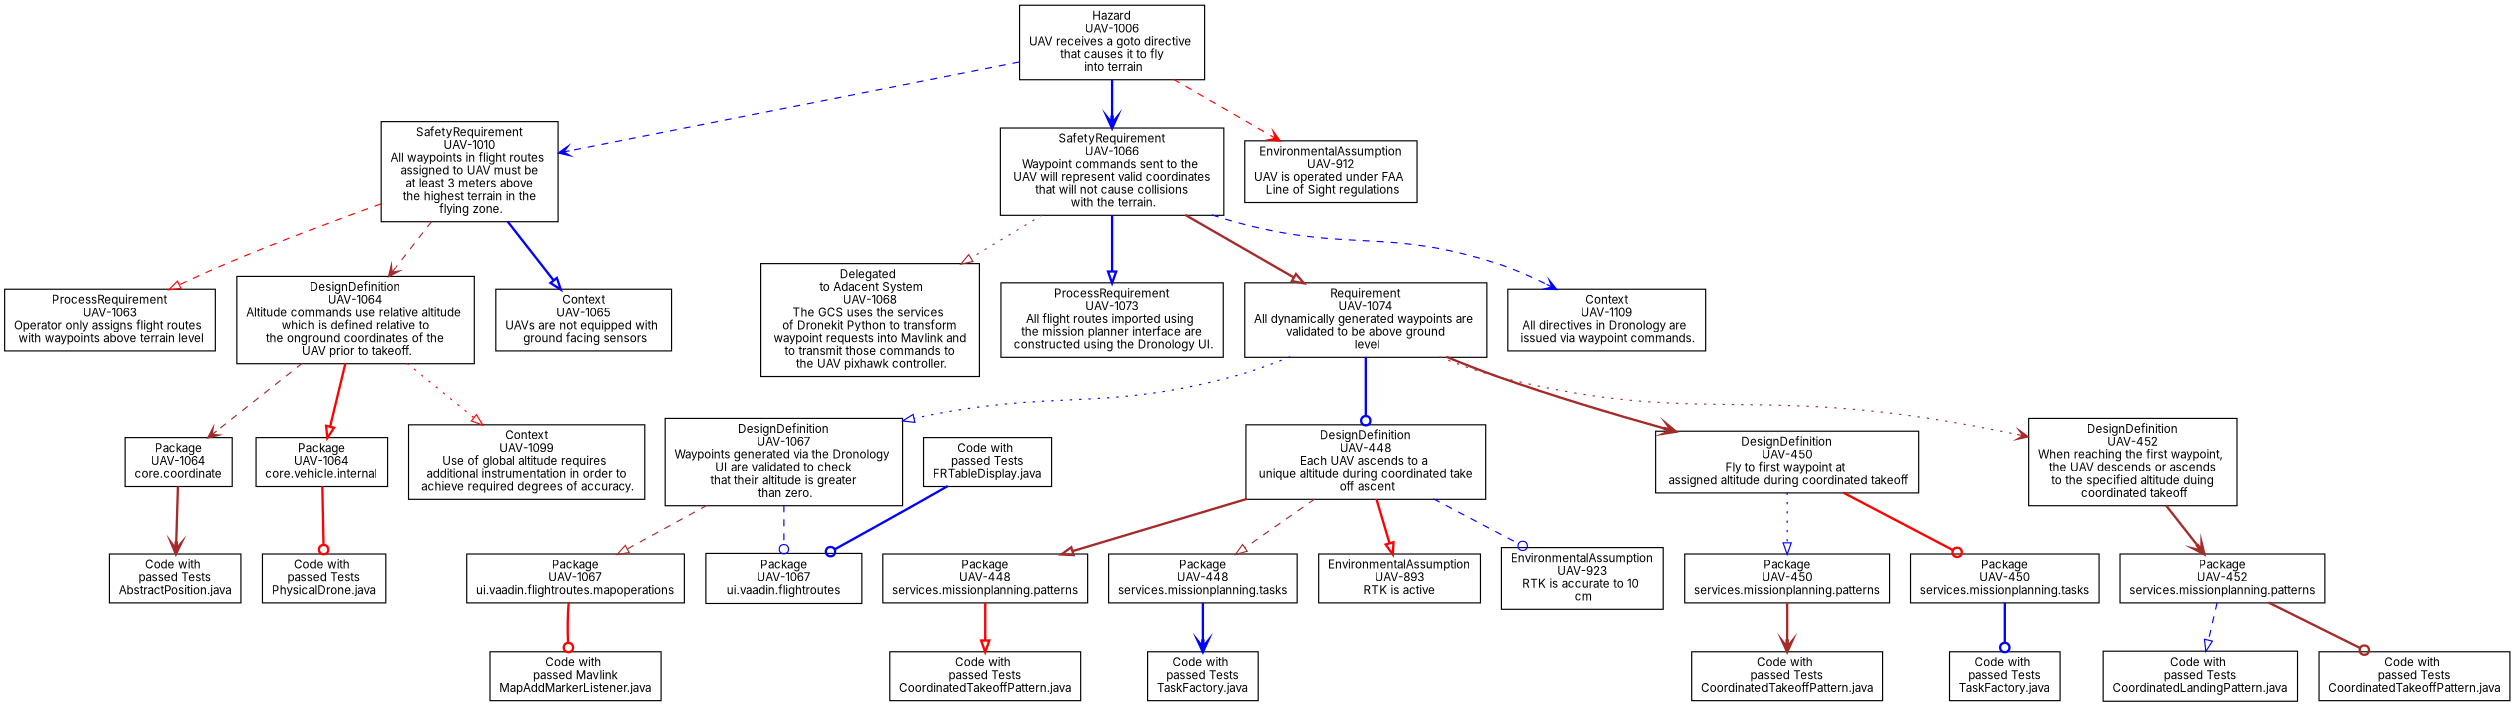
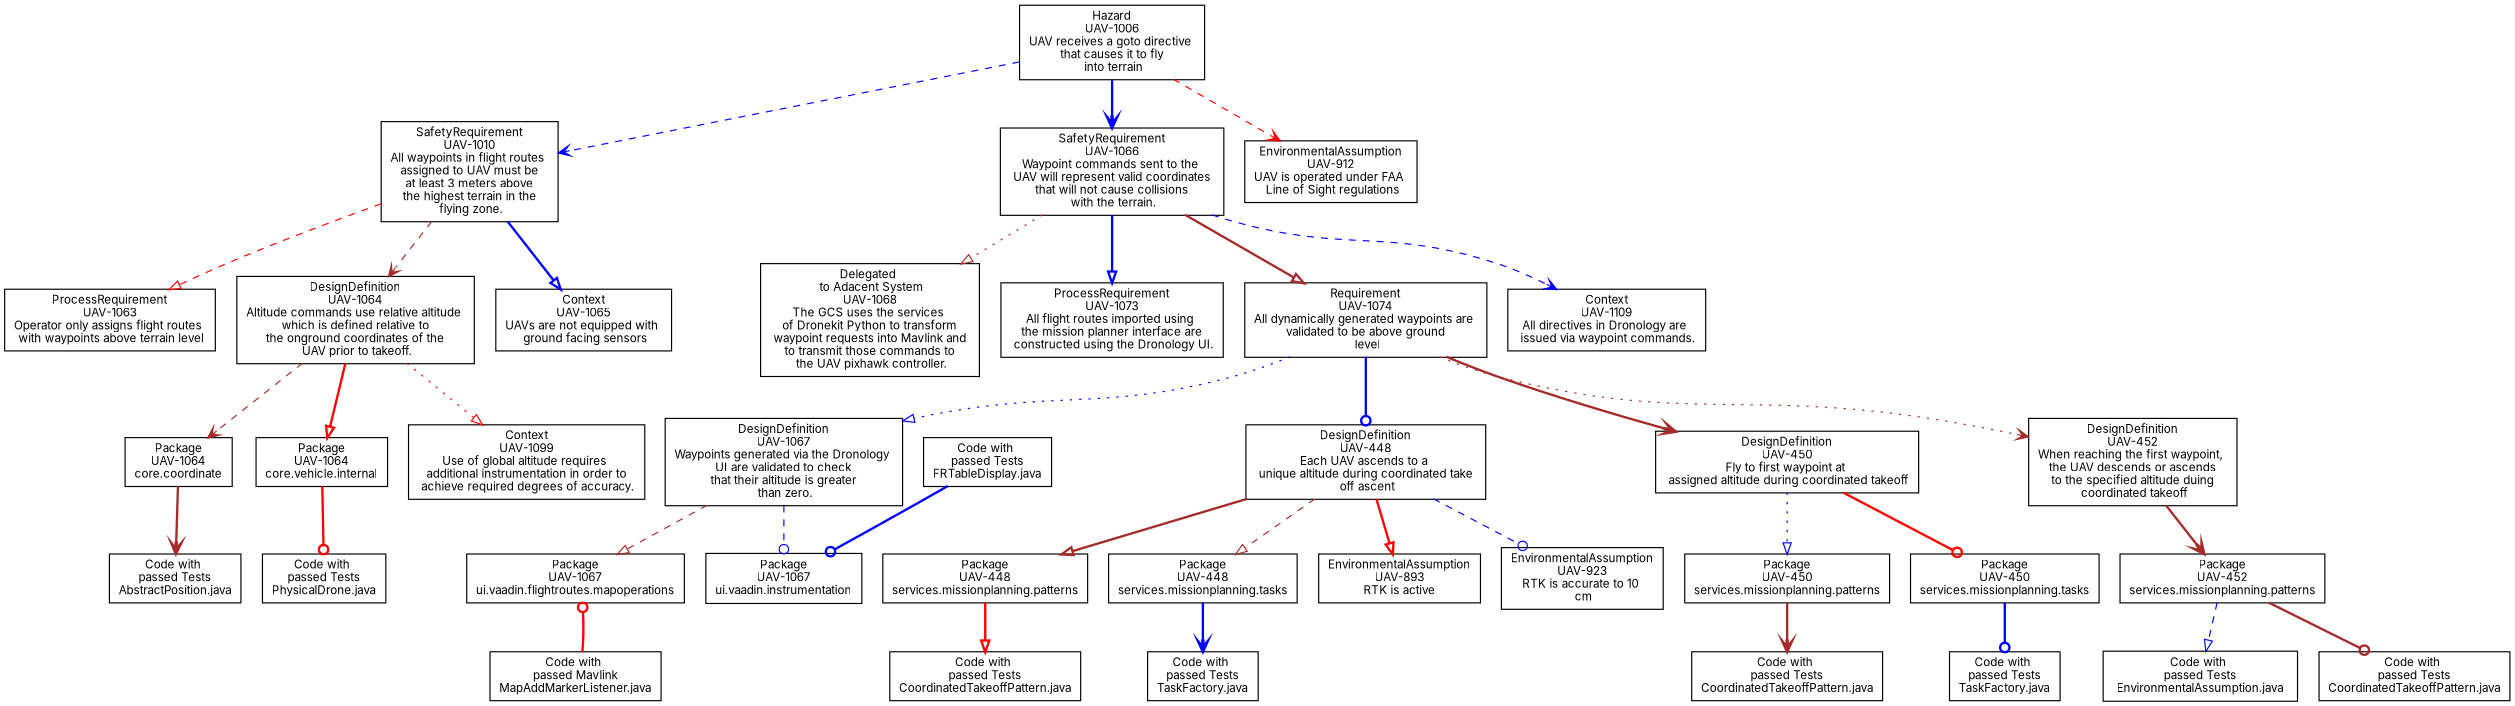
(784, 578) -> (784, 578)
(568, 623) -> (583, 632)
(2200, 676) -> (2200, 676)
